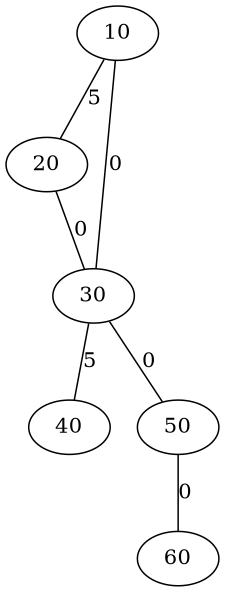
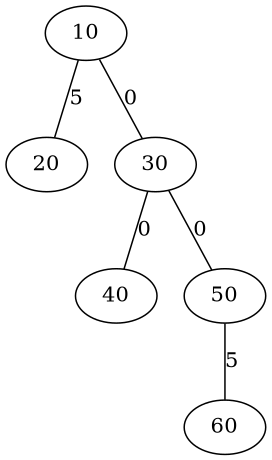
(70, 230) -> none
(91, 362) -> (145, 230)
(186, 493) -> (232, 362)
